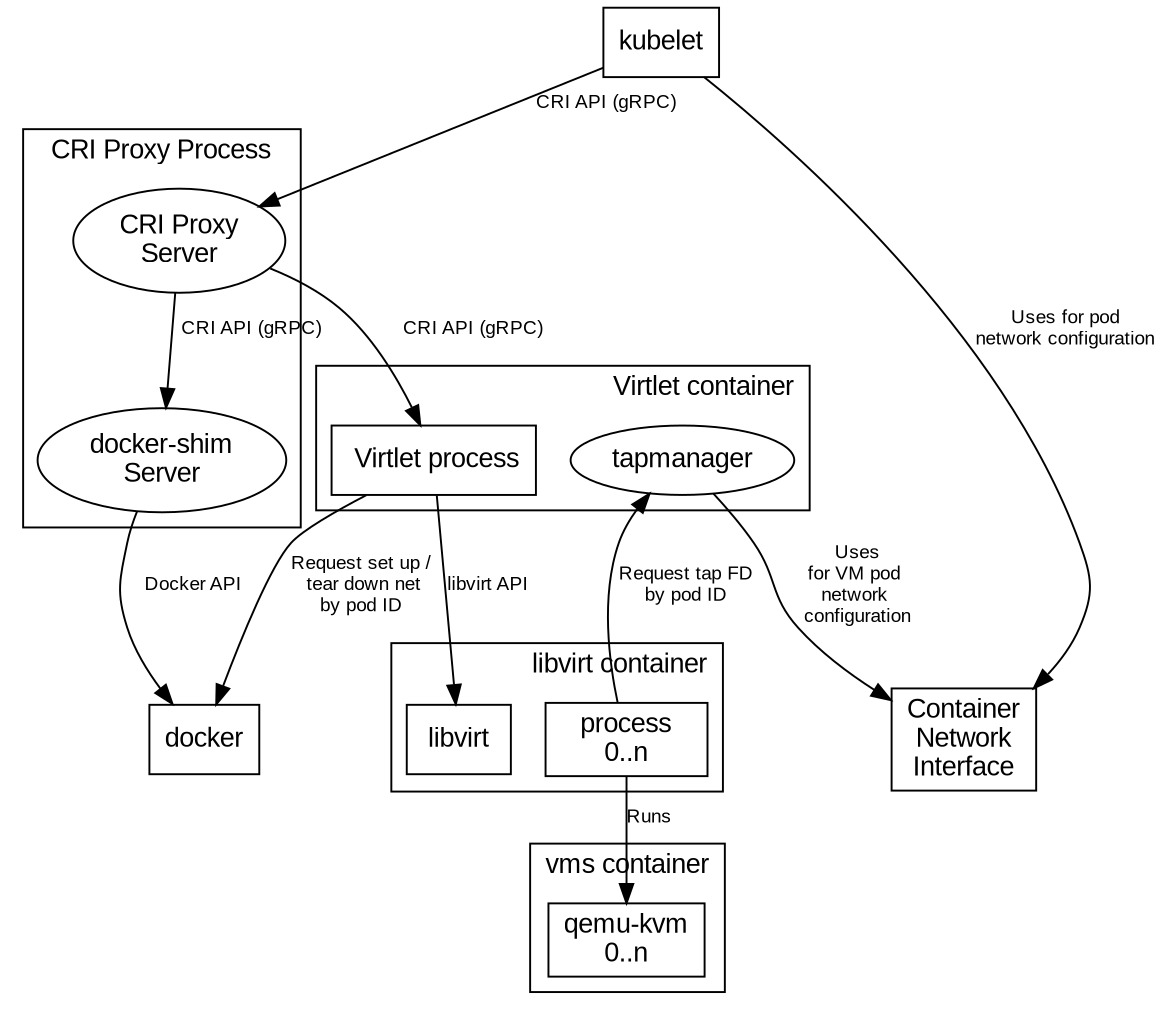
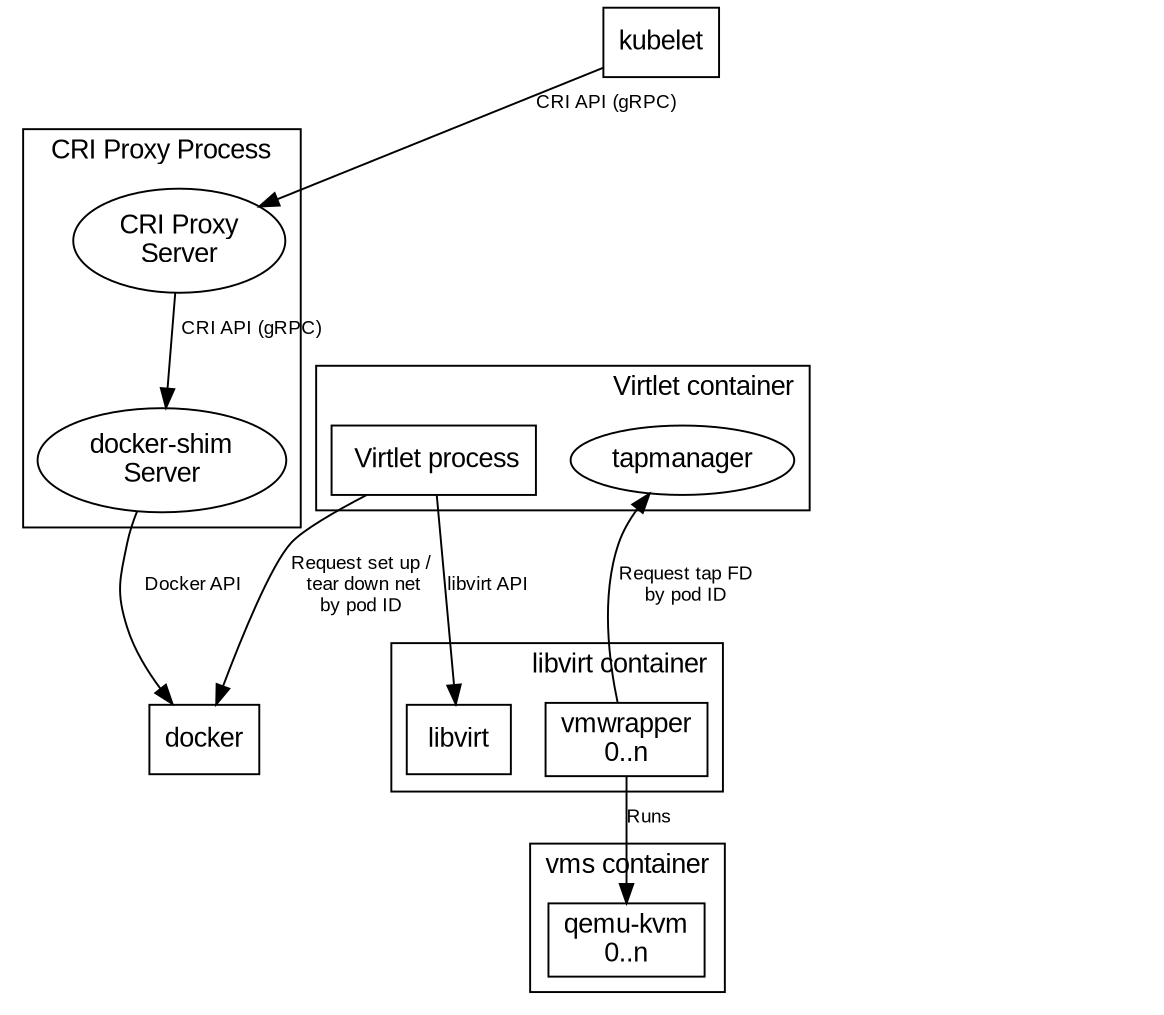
(355, 323) -> none
(627, 740) -> (627, 740)
(964, 740) -> none
